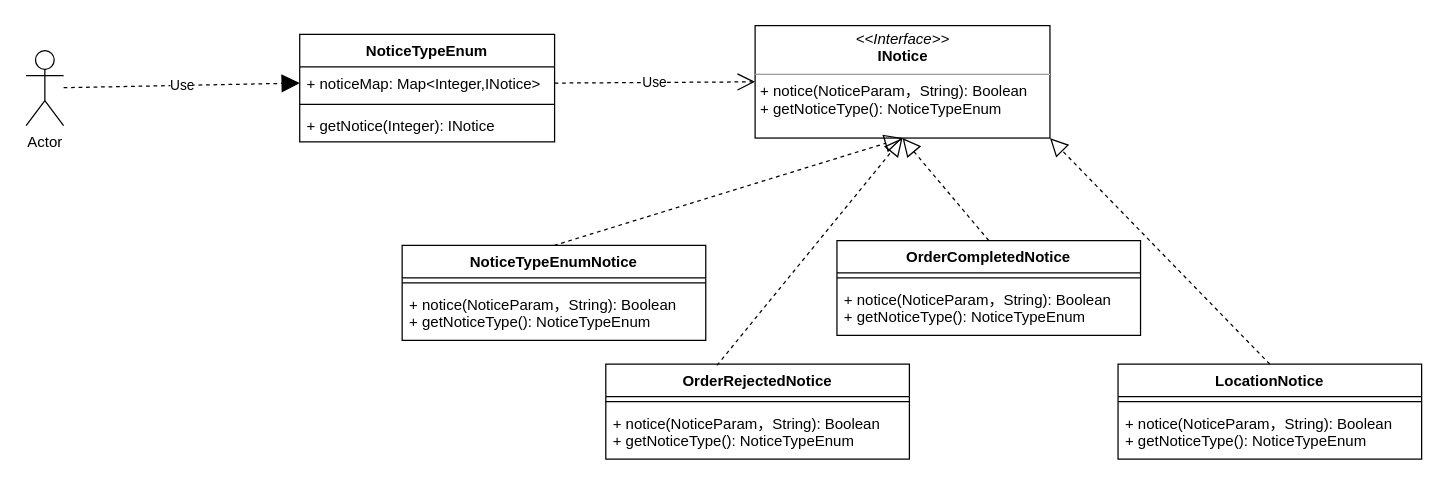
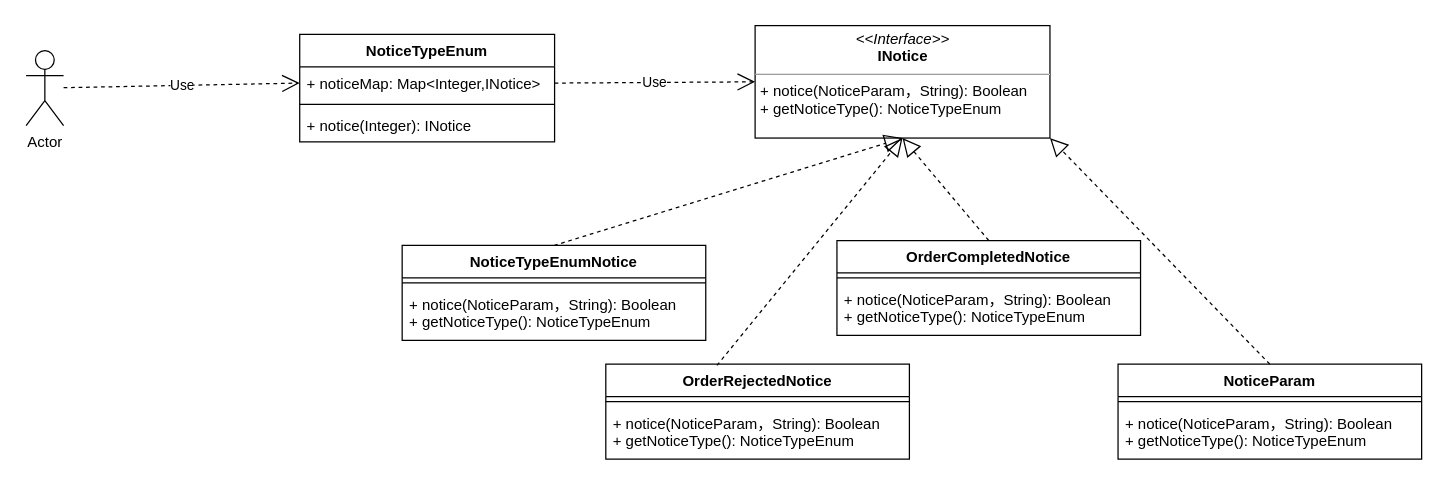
(280, 84) -> (288, 83)
(419, 127) -> (406, 127)
(1270, 382) -> (1270, 382)
